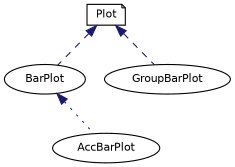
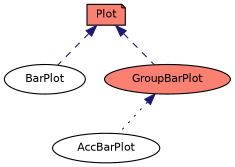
(106, 15) -> (106, 15)
(167, 79) -> (167, 79)
(79, 118) -> (133, 118)
